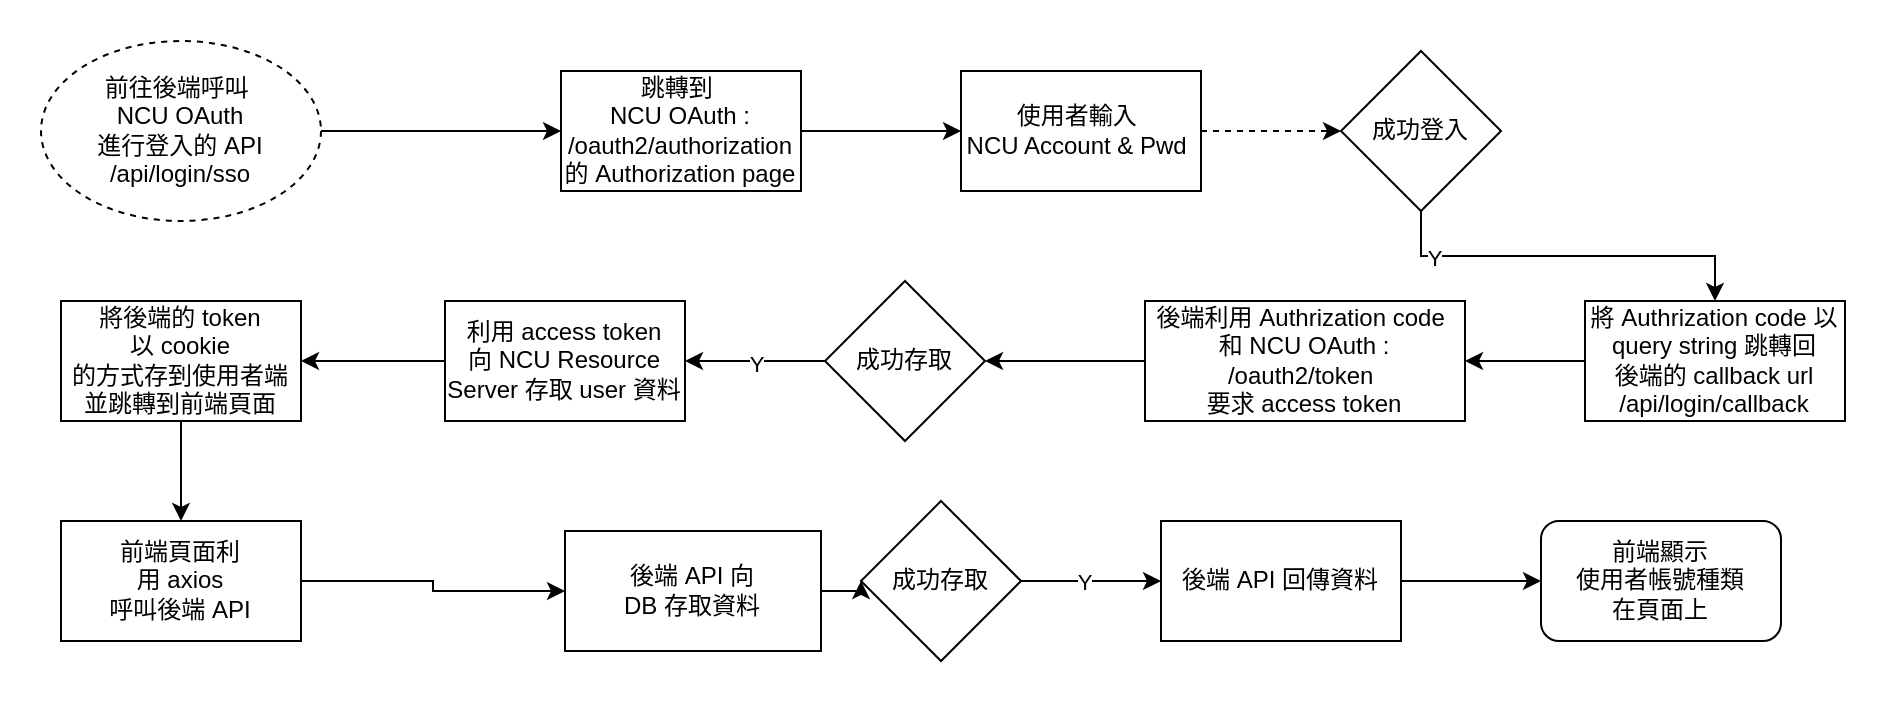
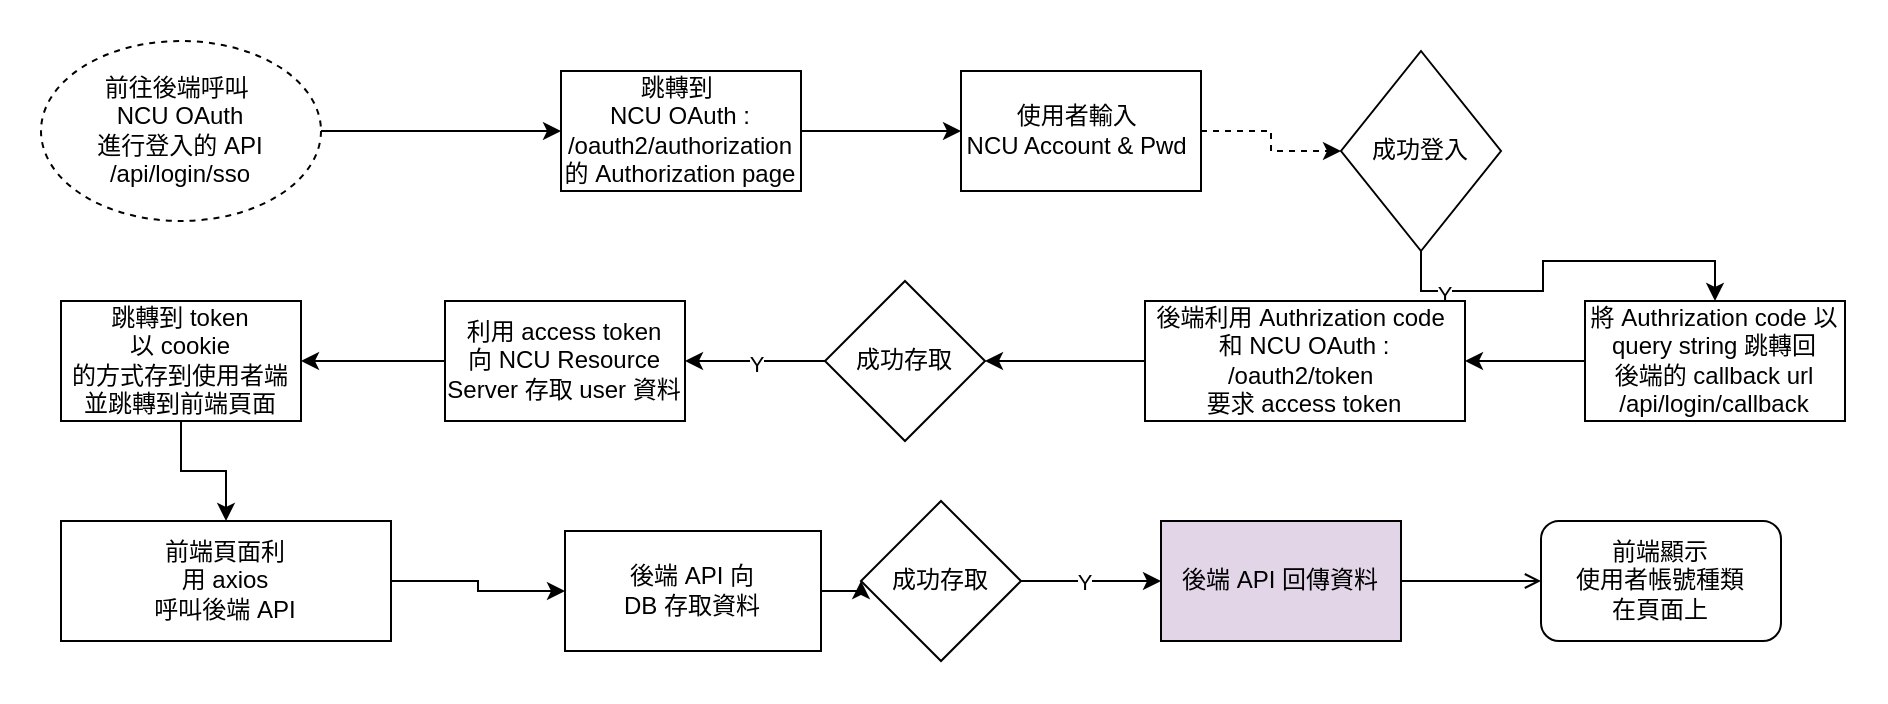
(1421, 131) -> (1421, 151)
(181, 361) -> (181, 361)
(181, 581) -> (226, 581)
(1281, 581) -> (1281, 581)
(1526, 581) -> (1528, 581)
